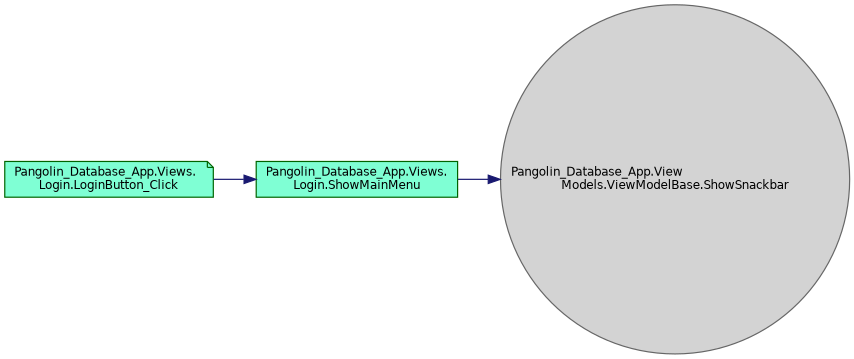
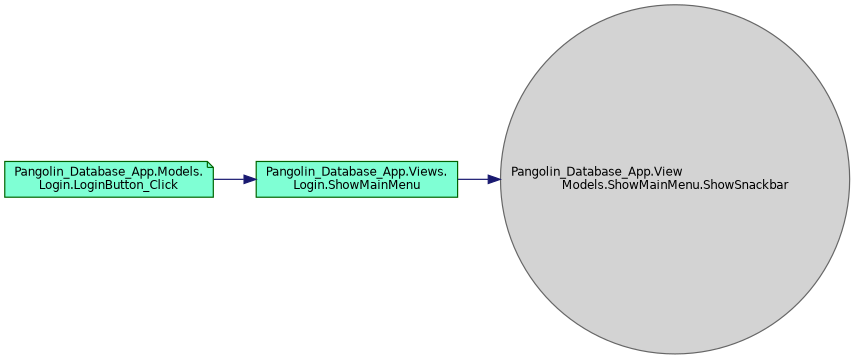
(109, 179) -> (109, 179)
(675, 179) -> (675, 179)
